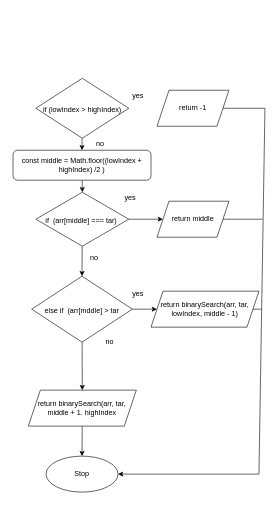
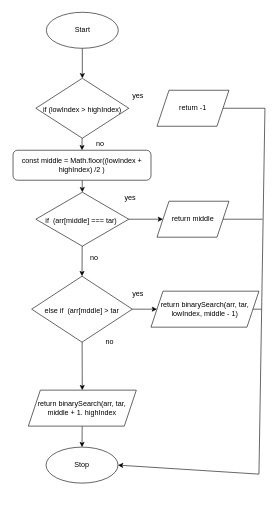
none -> (82, 30)
none -> (82, 72)
(82, 474) -> (82, 465)
